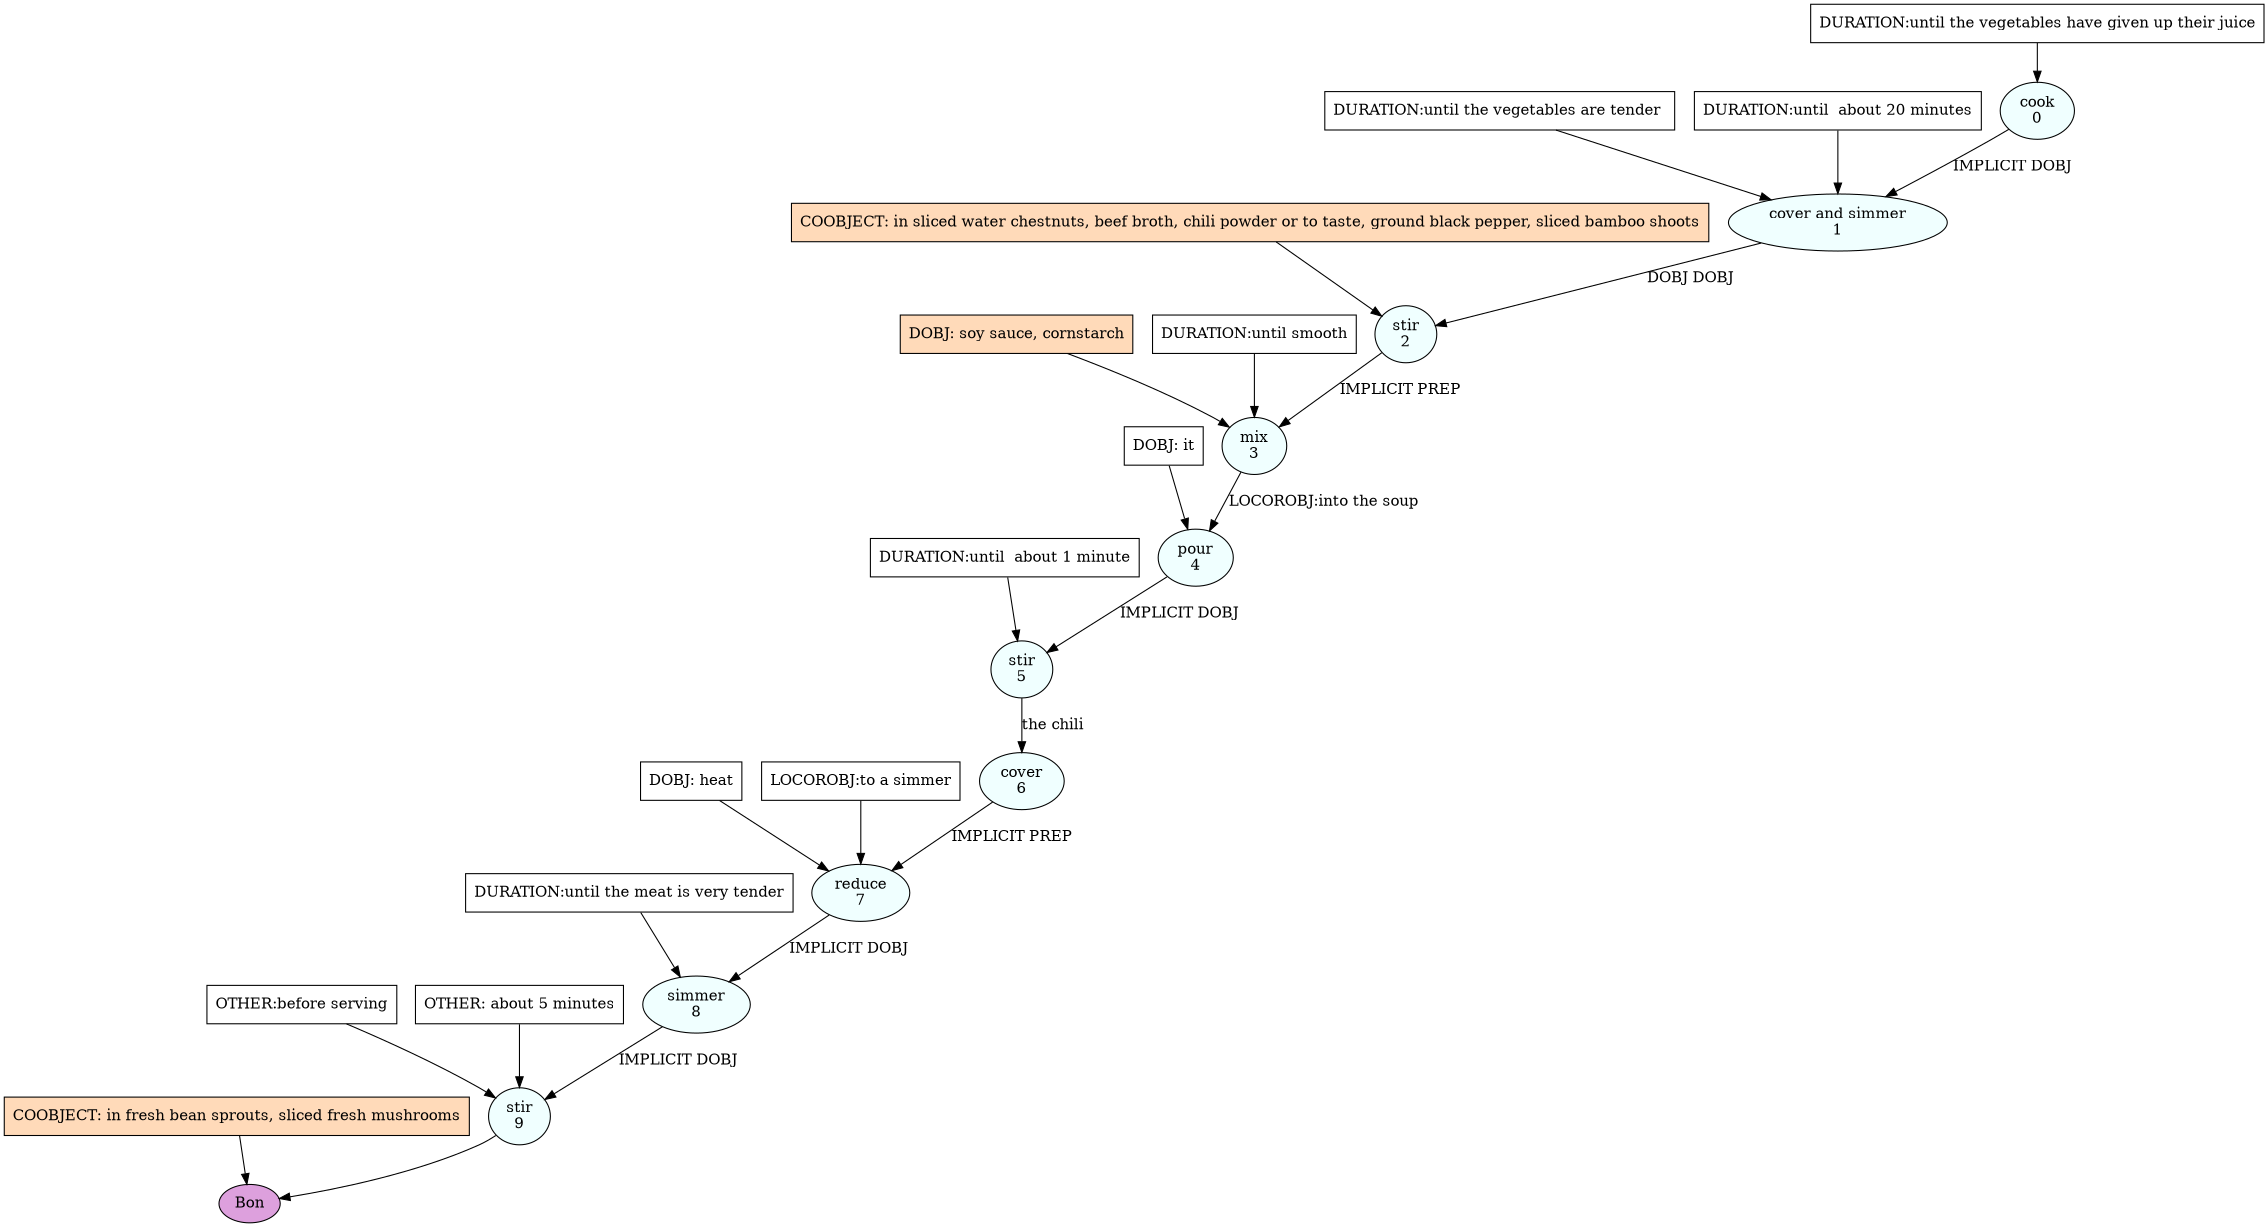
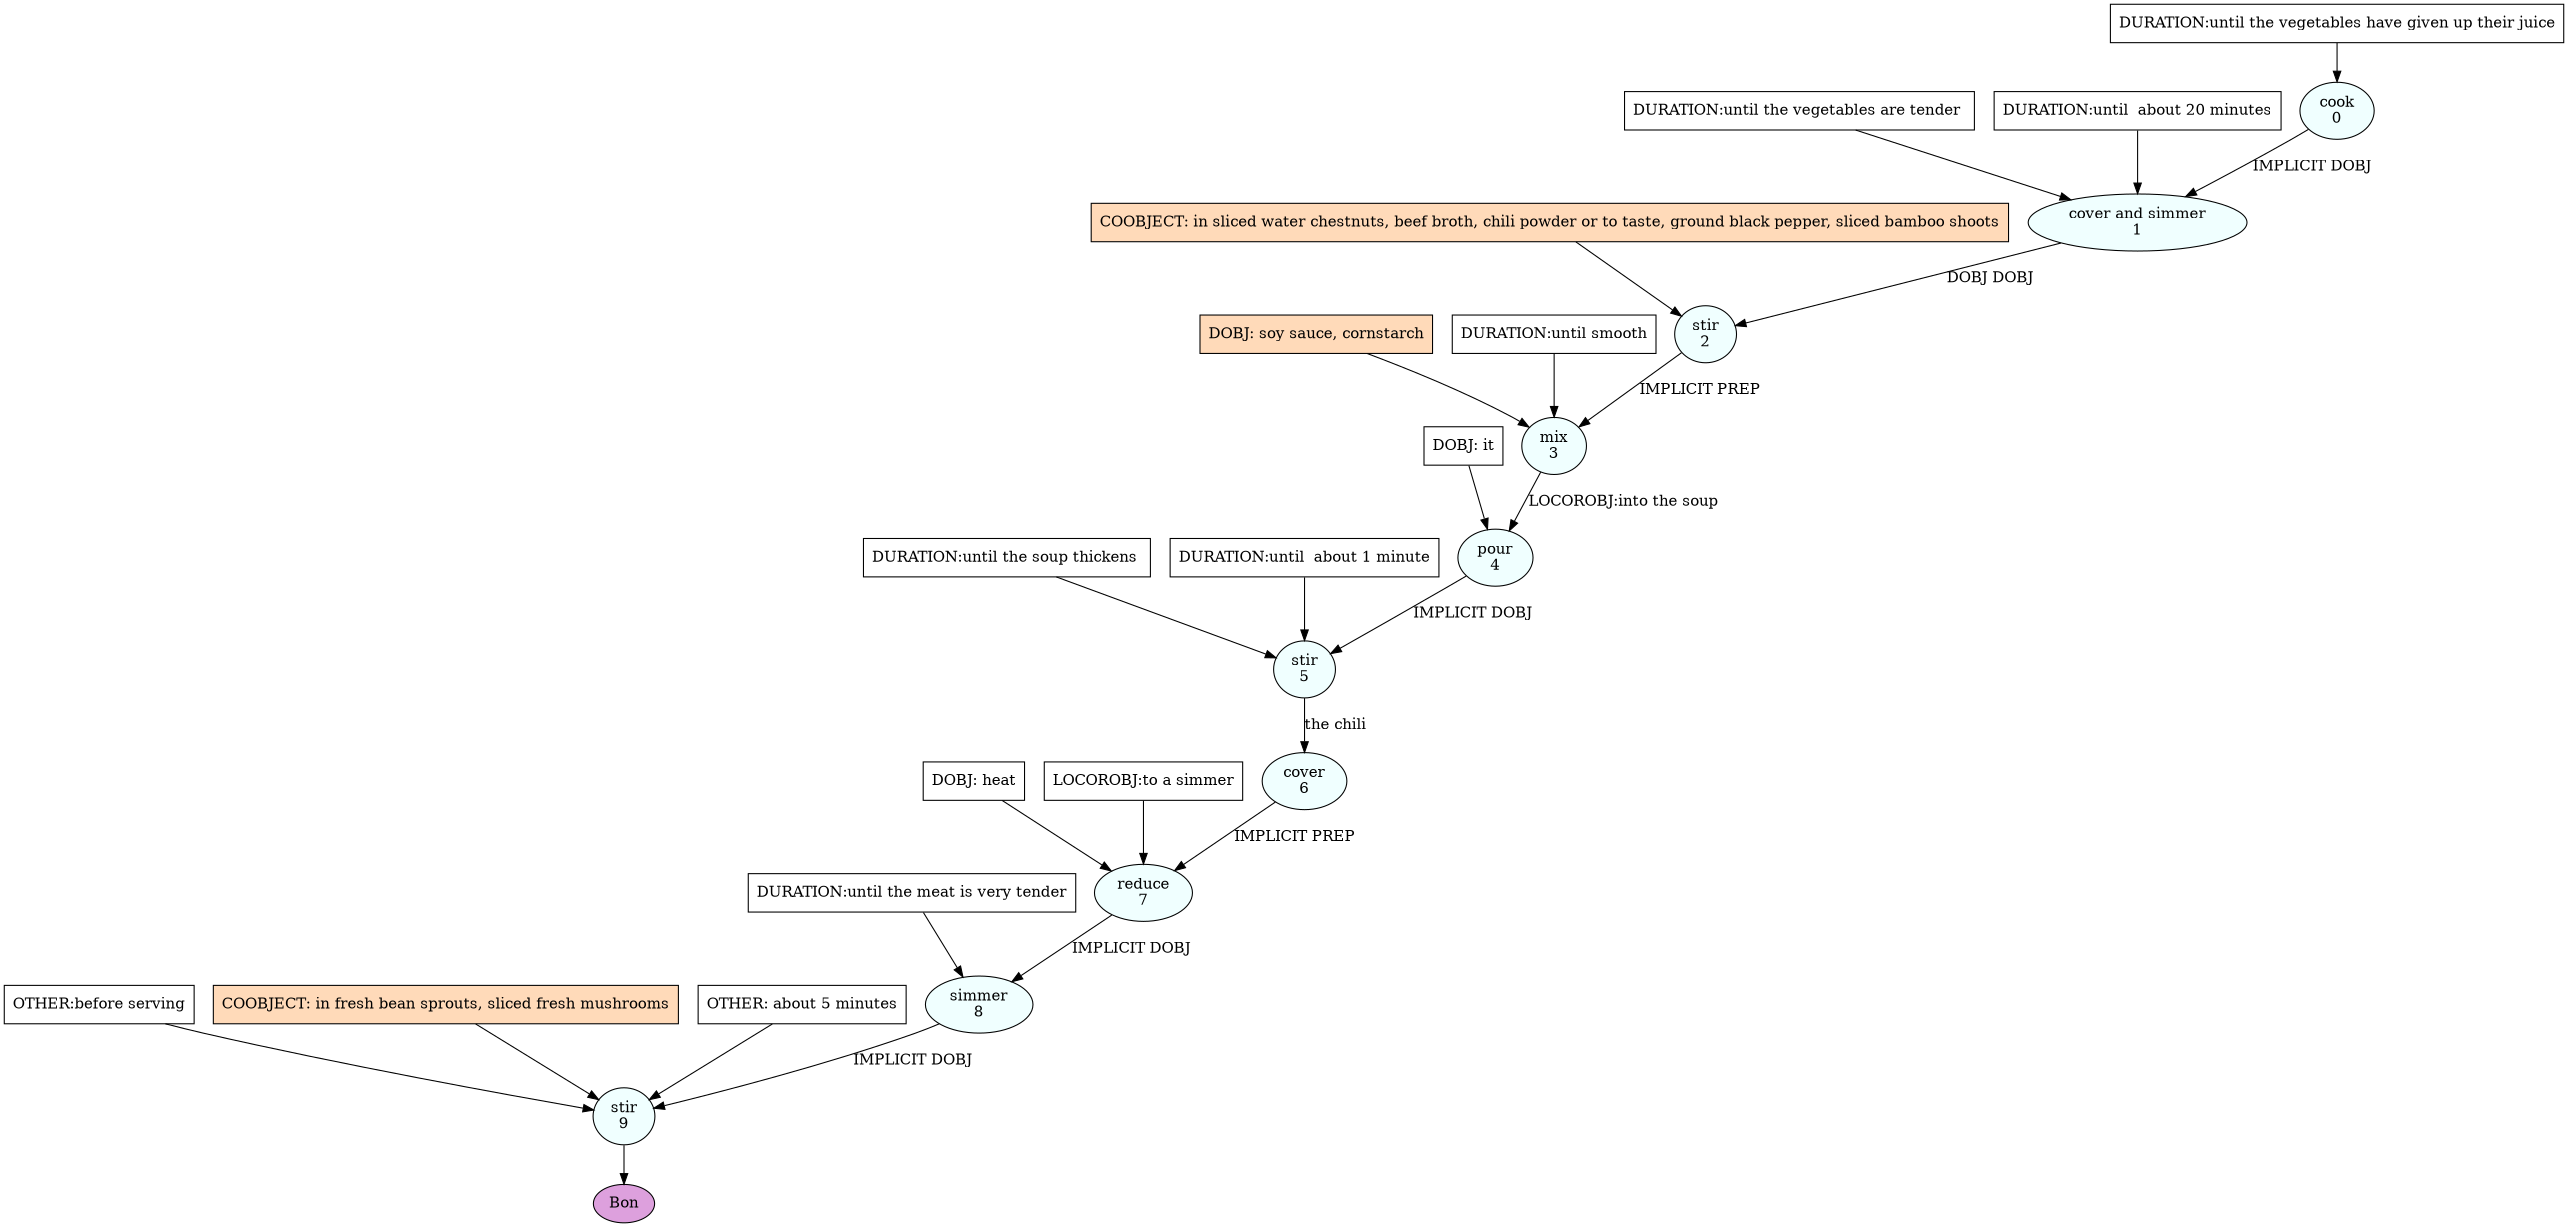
none -> (1007, 558)
(242, 1155) -> (533, 1059)
